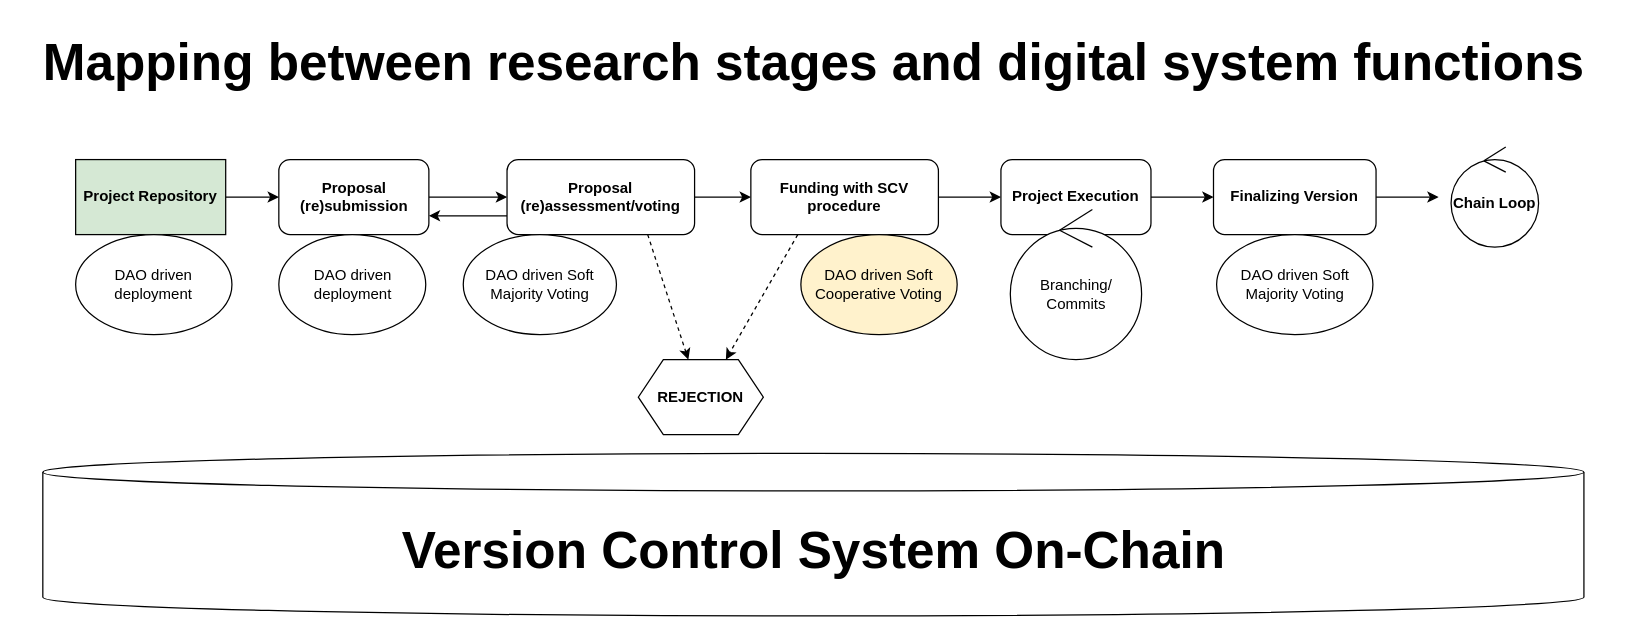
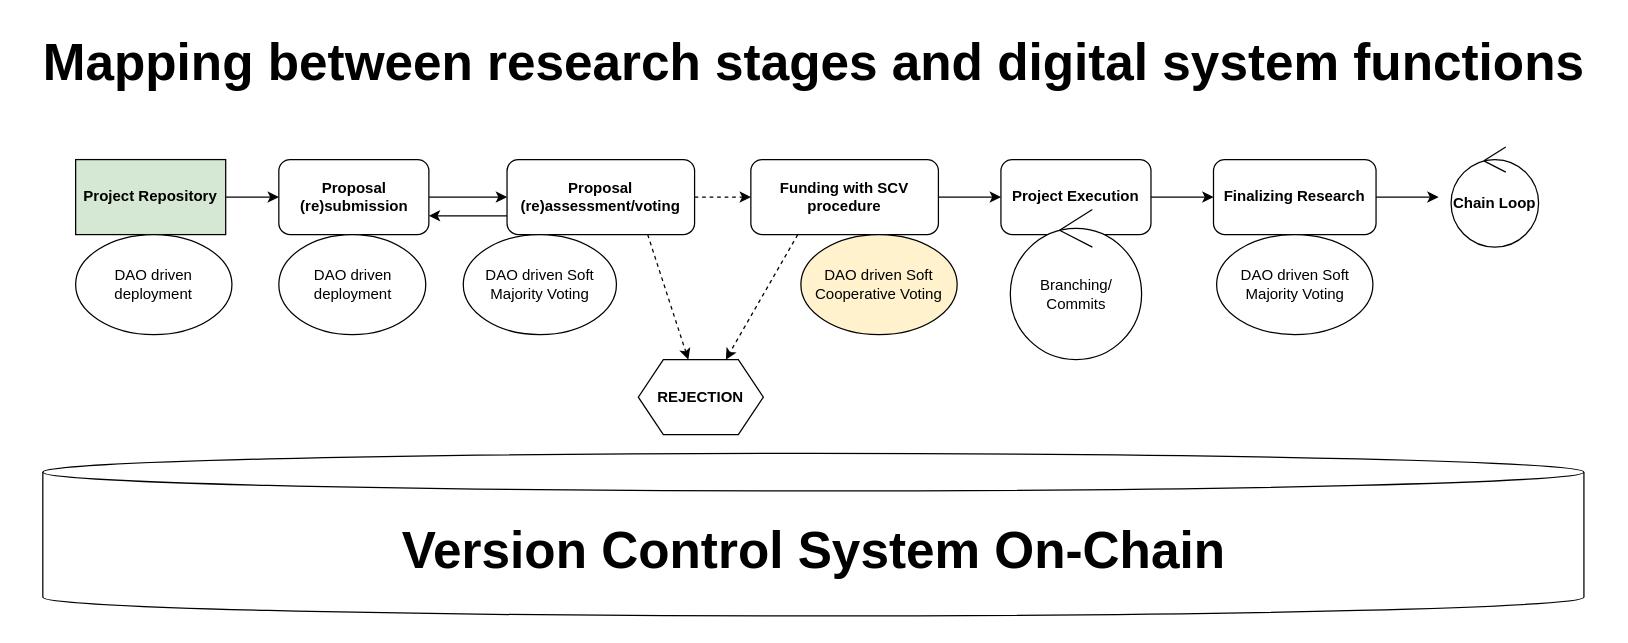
(719, 197) -> (719, 197)
(1294, 197) -> (1294, 197)
